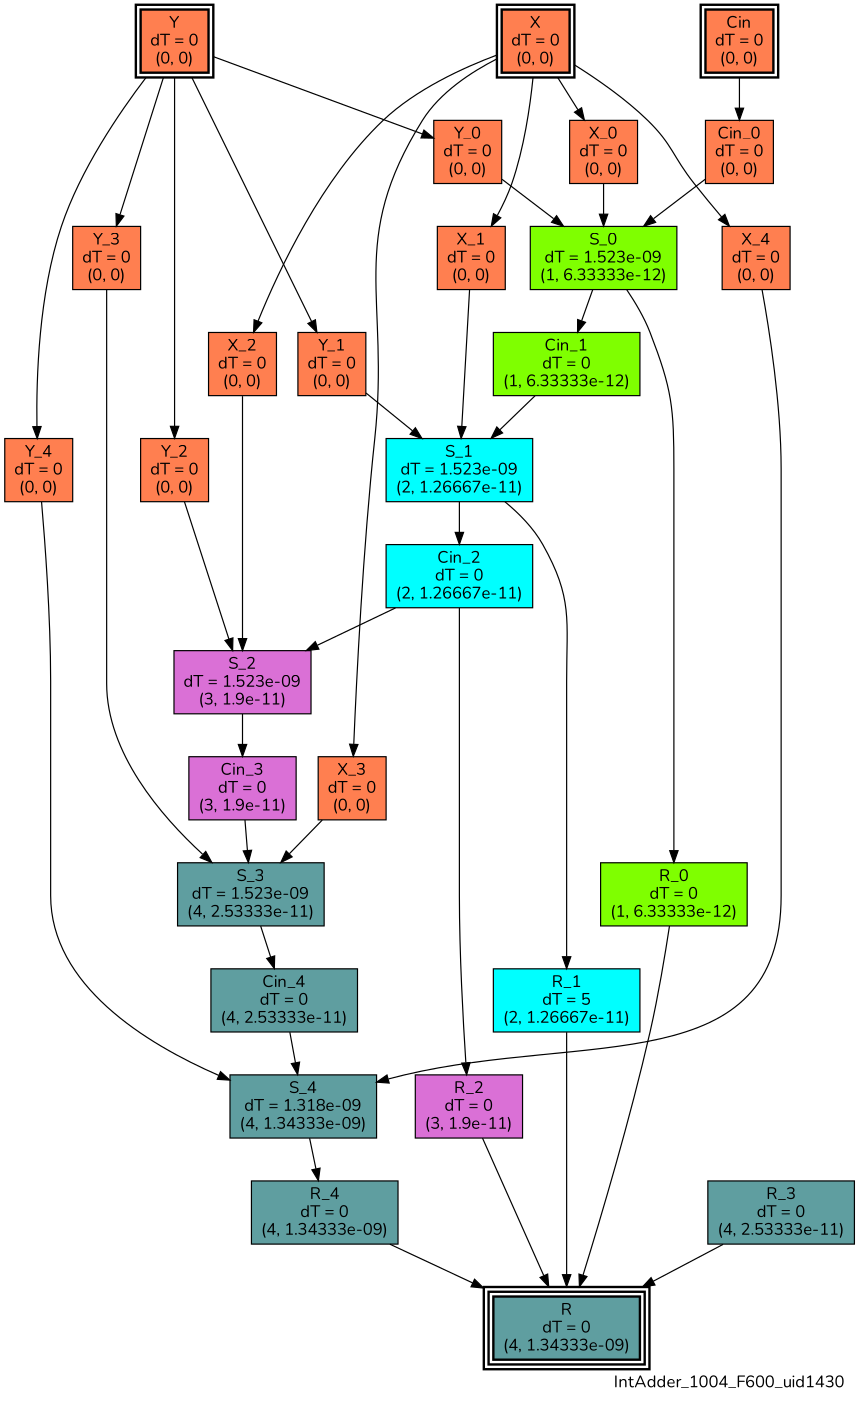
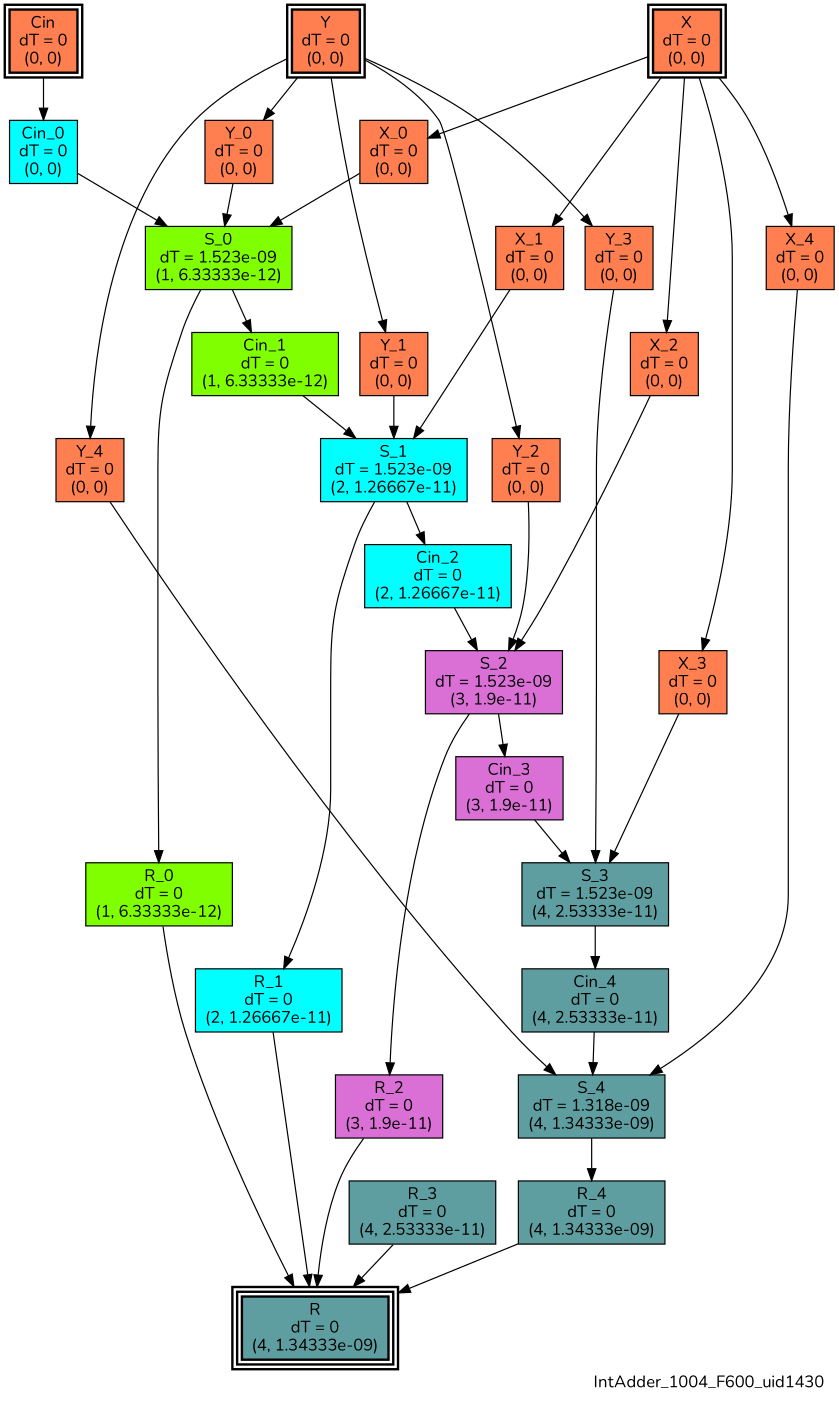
(739, 152) -> (43, 152)
(459, 835) -> (410, 883)
(567, 1000) -> (269, 1000)
